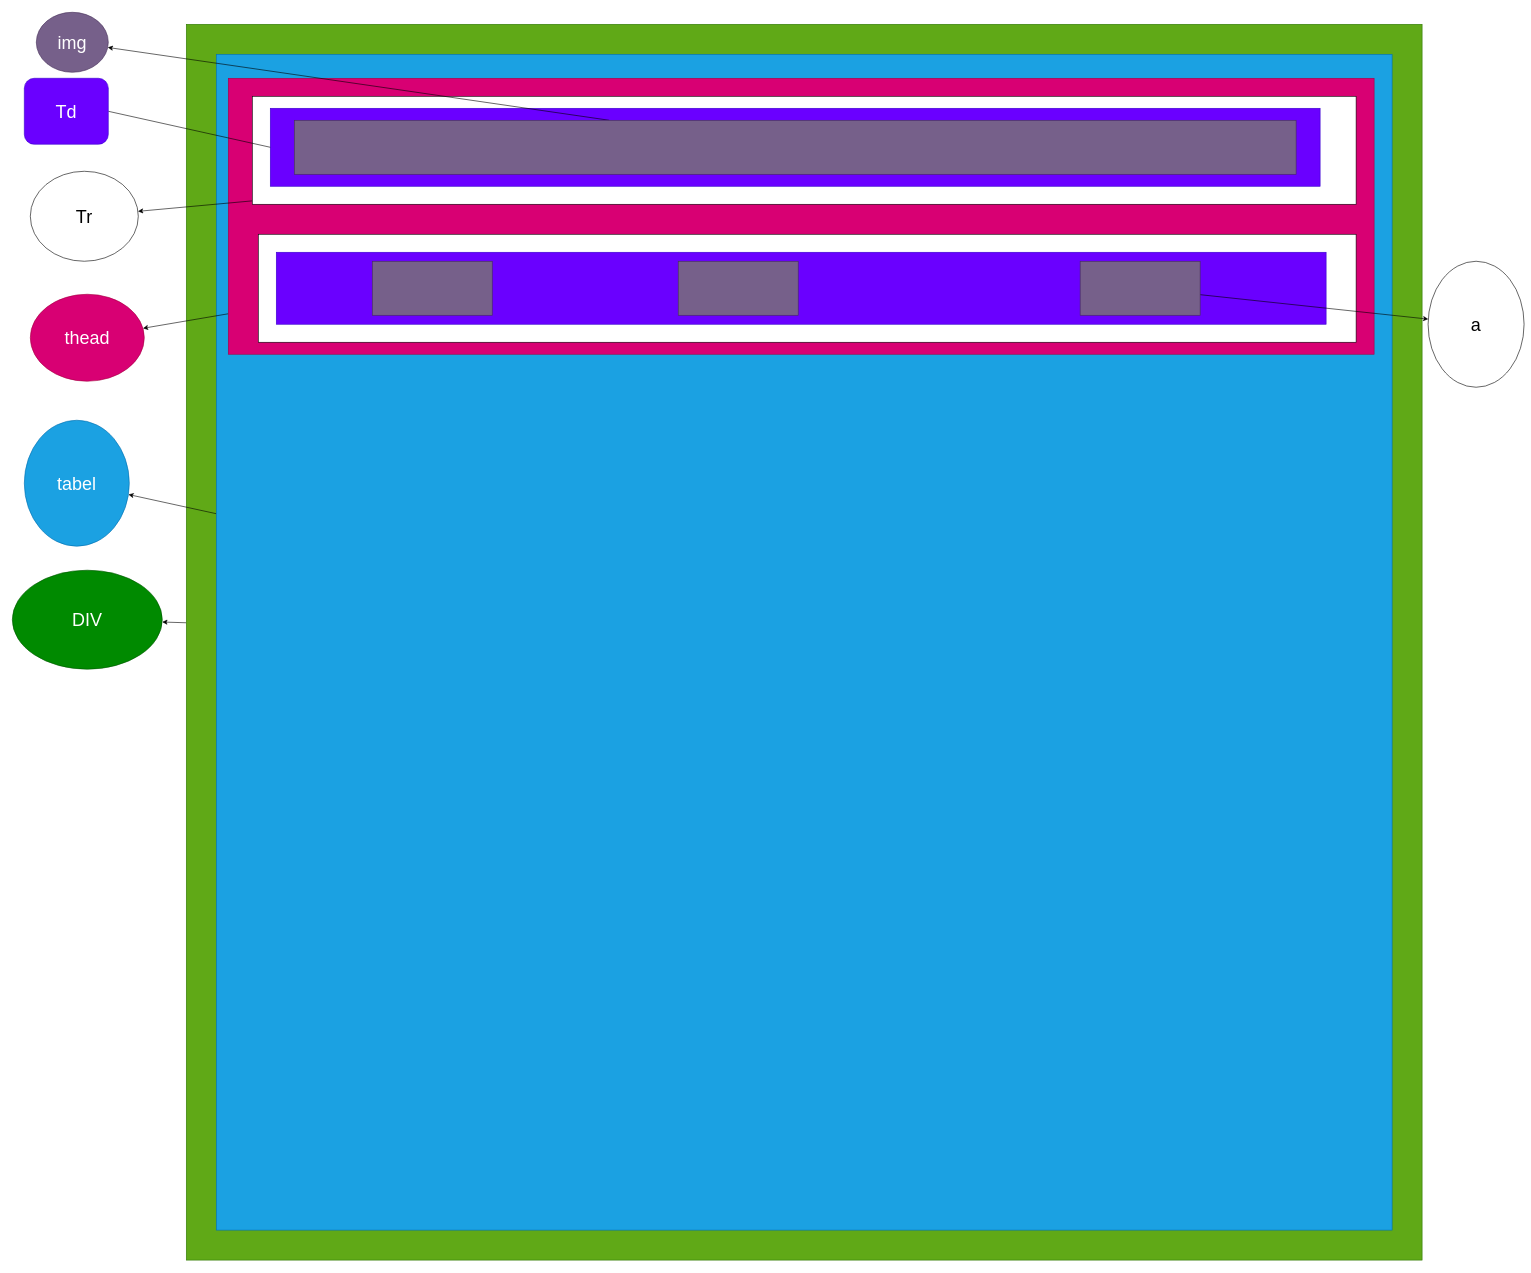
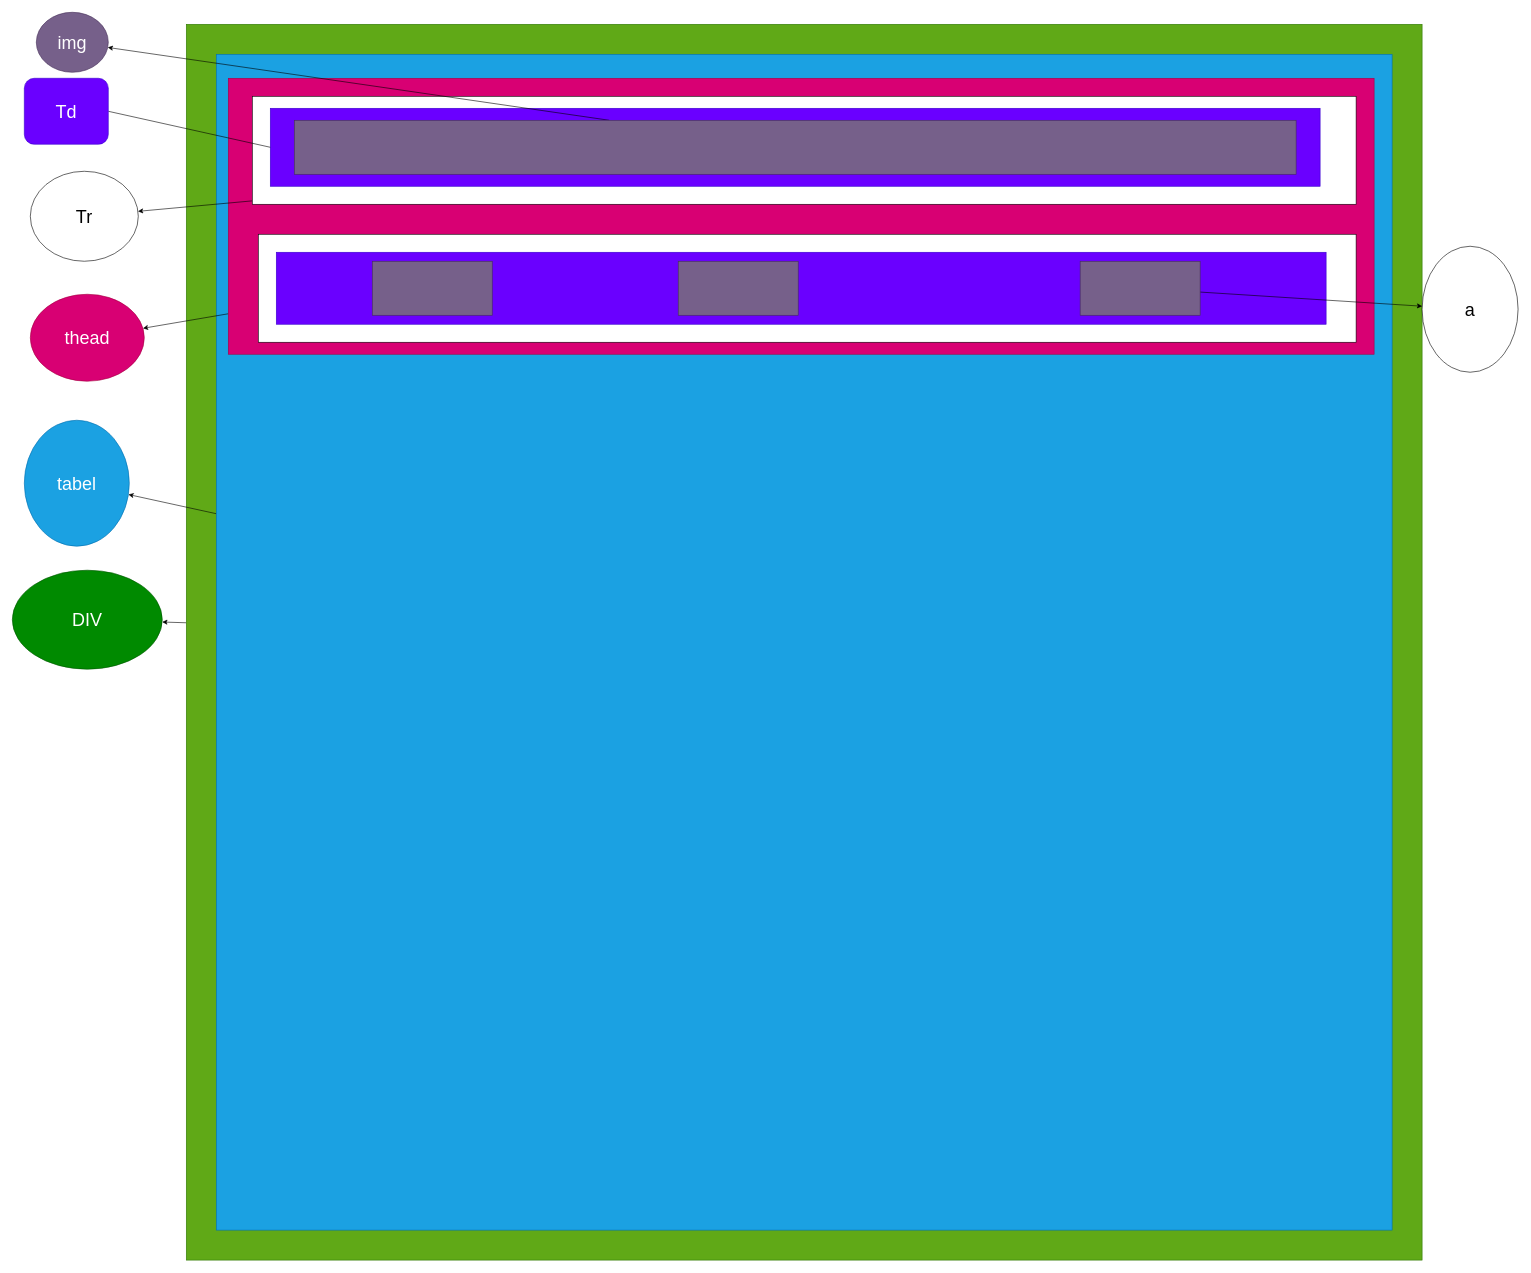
(1476, 324) -> (1470, 309)
